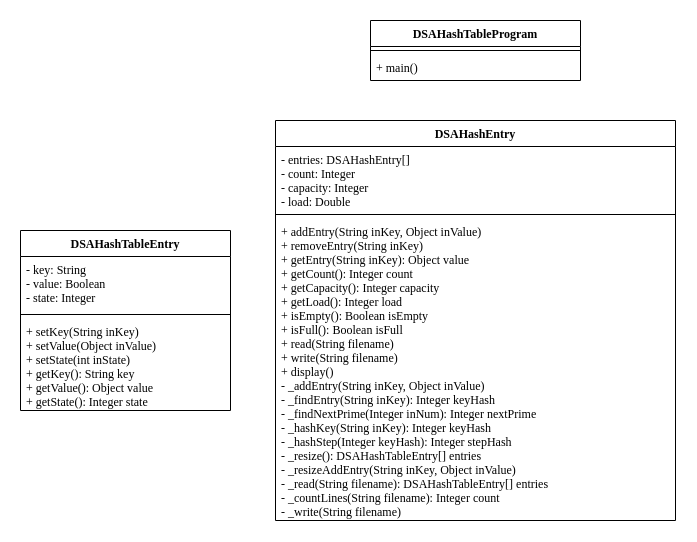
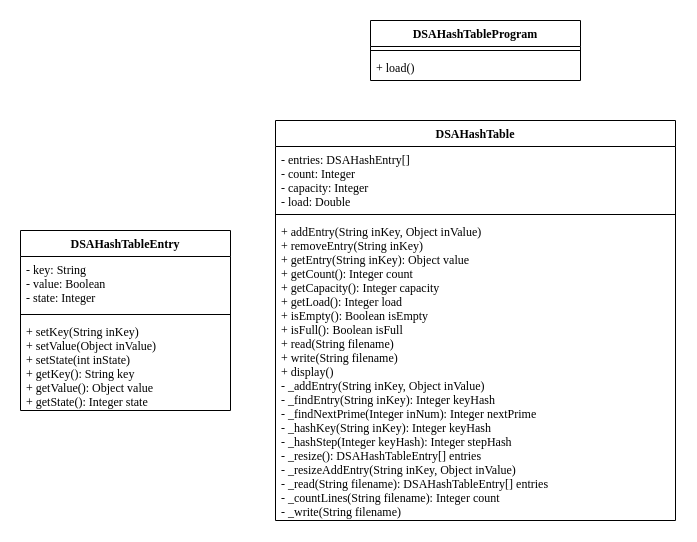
(400, 68) -> (400, 68)
(475, 134) -> (475, 134)
